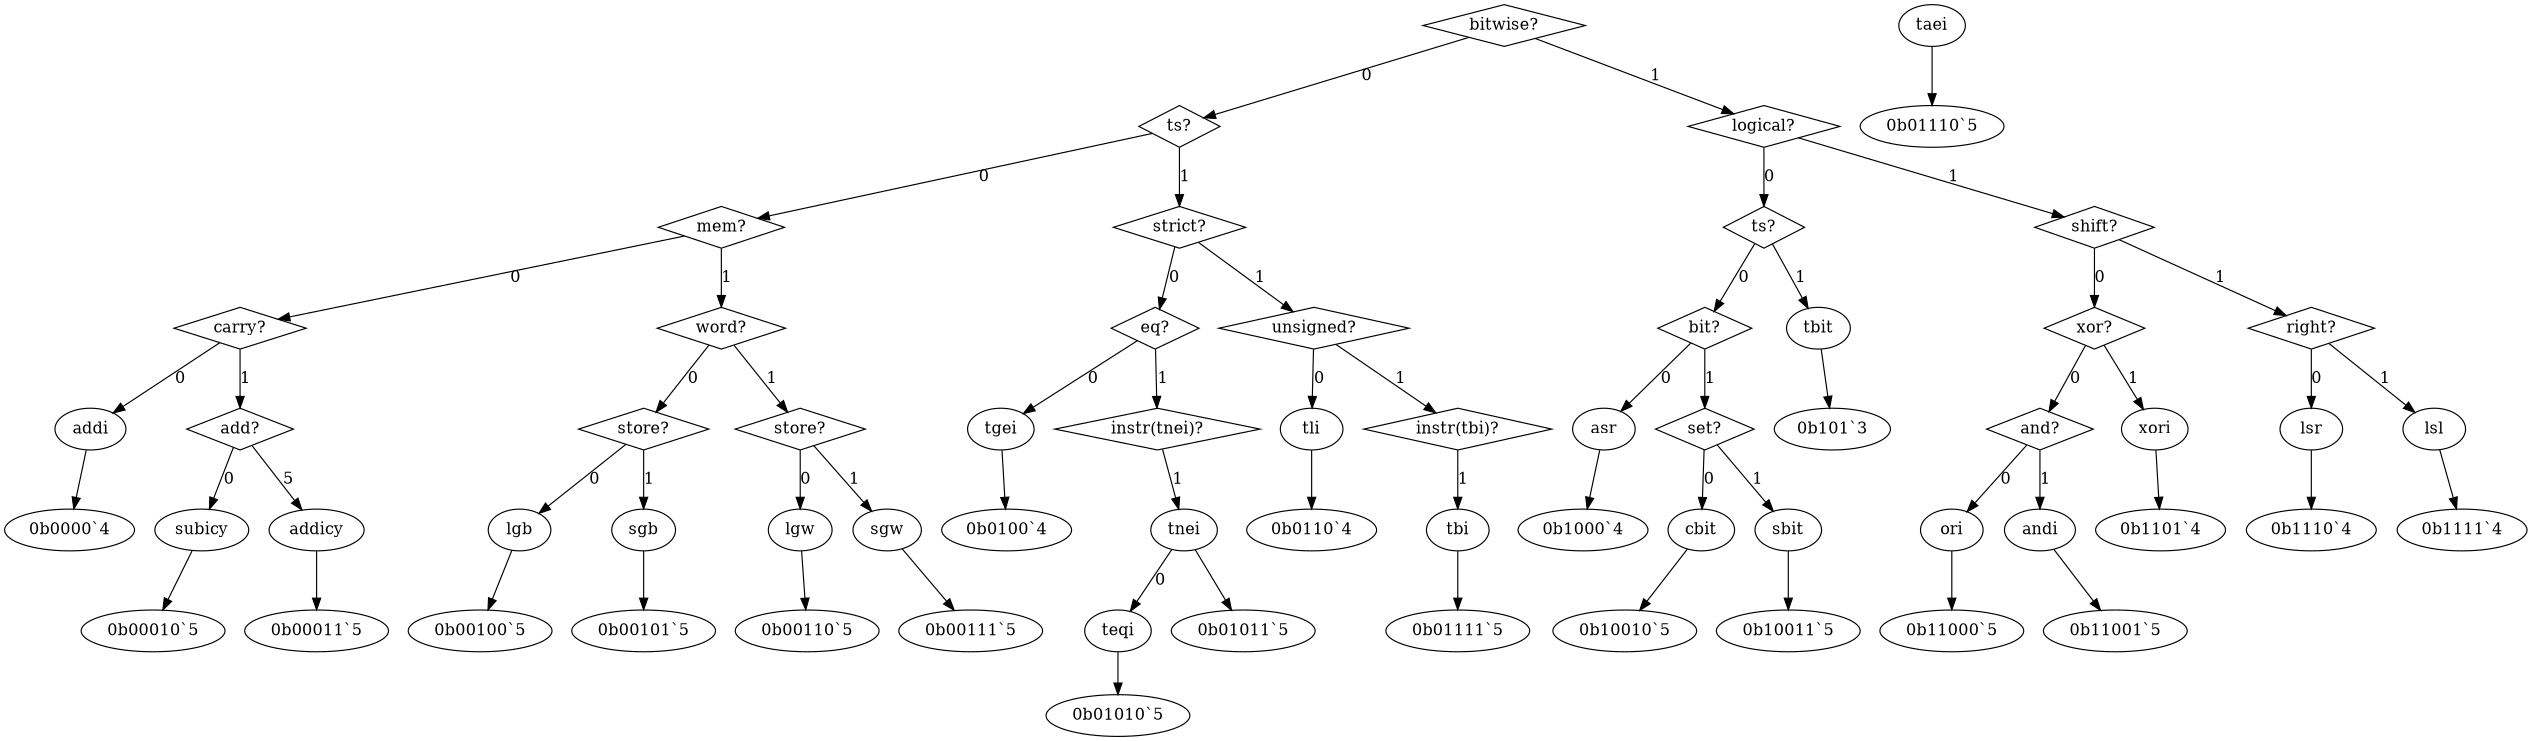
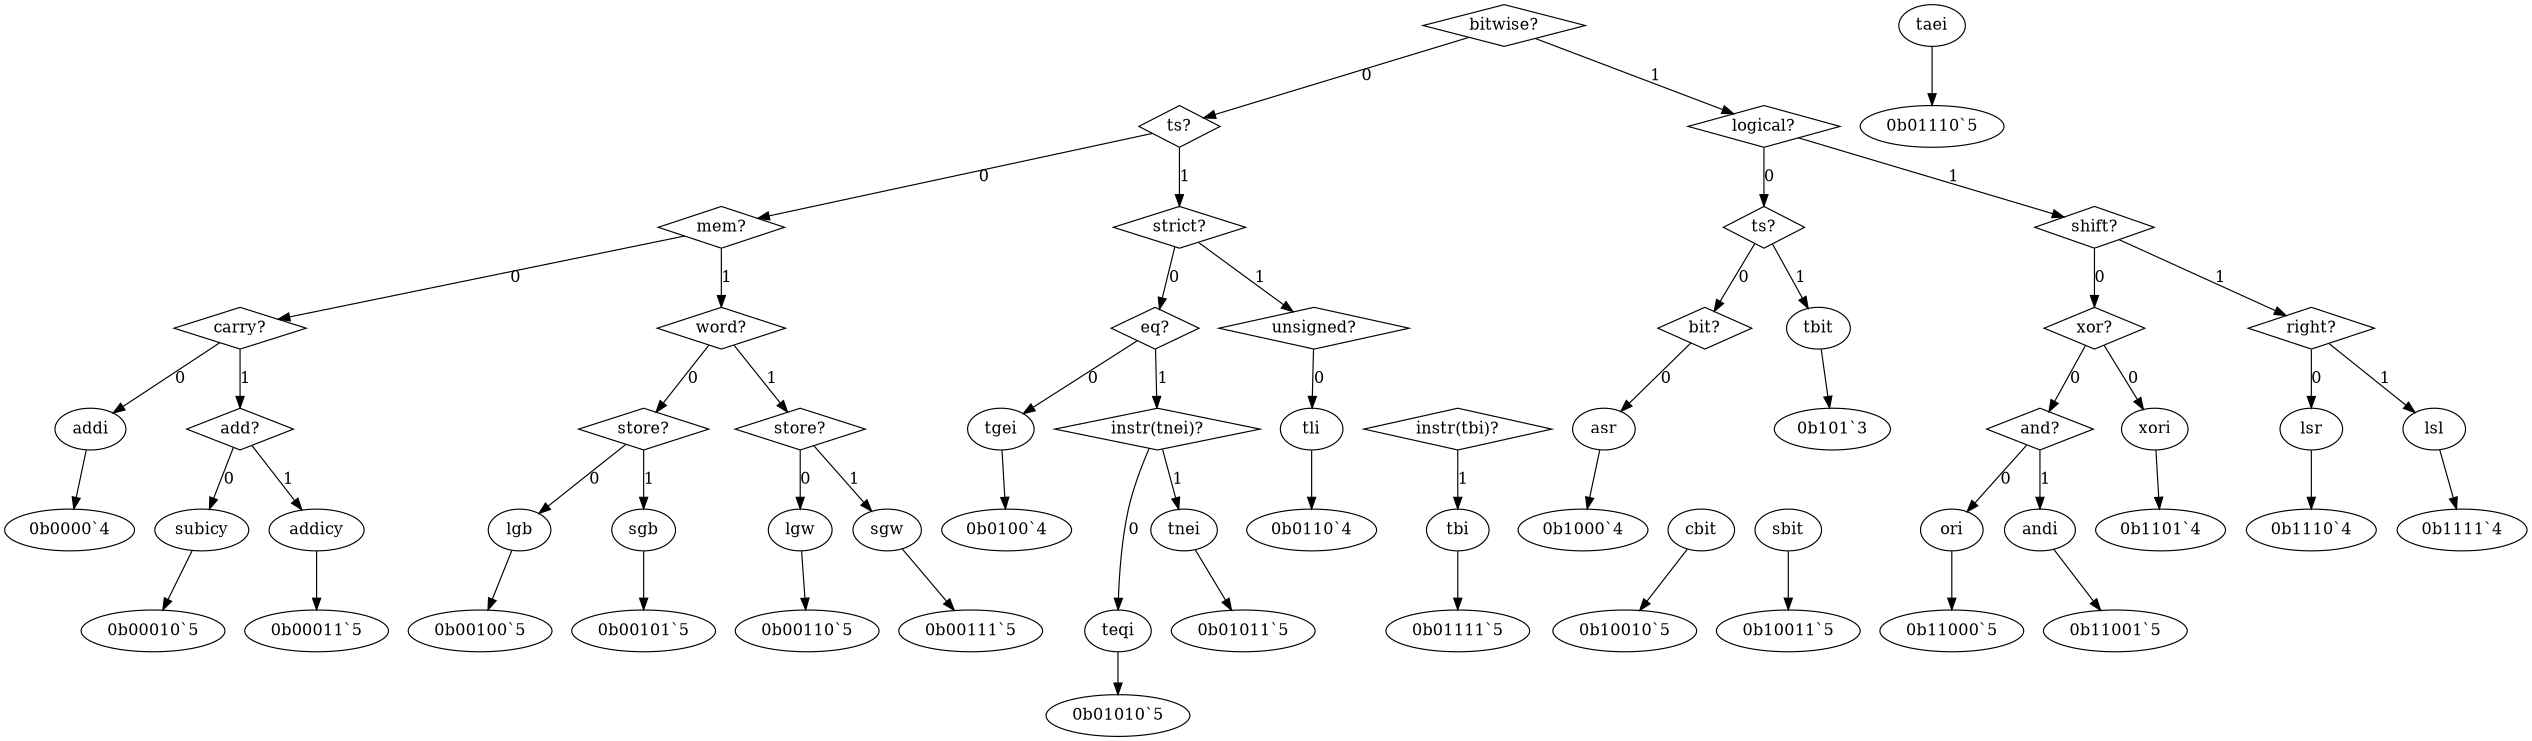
(1381, 375) -> none
(2134, 379) -> (2134, 379)
(1705, 429) -> none
(289, 480) -> (289, 480)
(1154, 576) -> (1126, 521)
